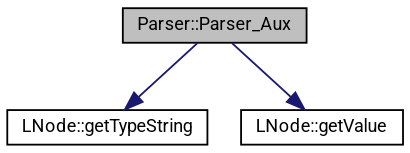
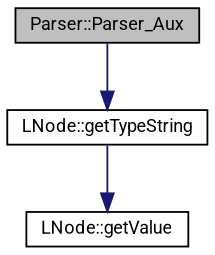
(261, 70) -> (107, 169)
